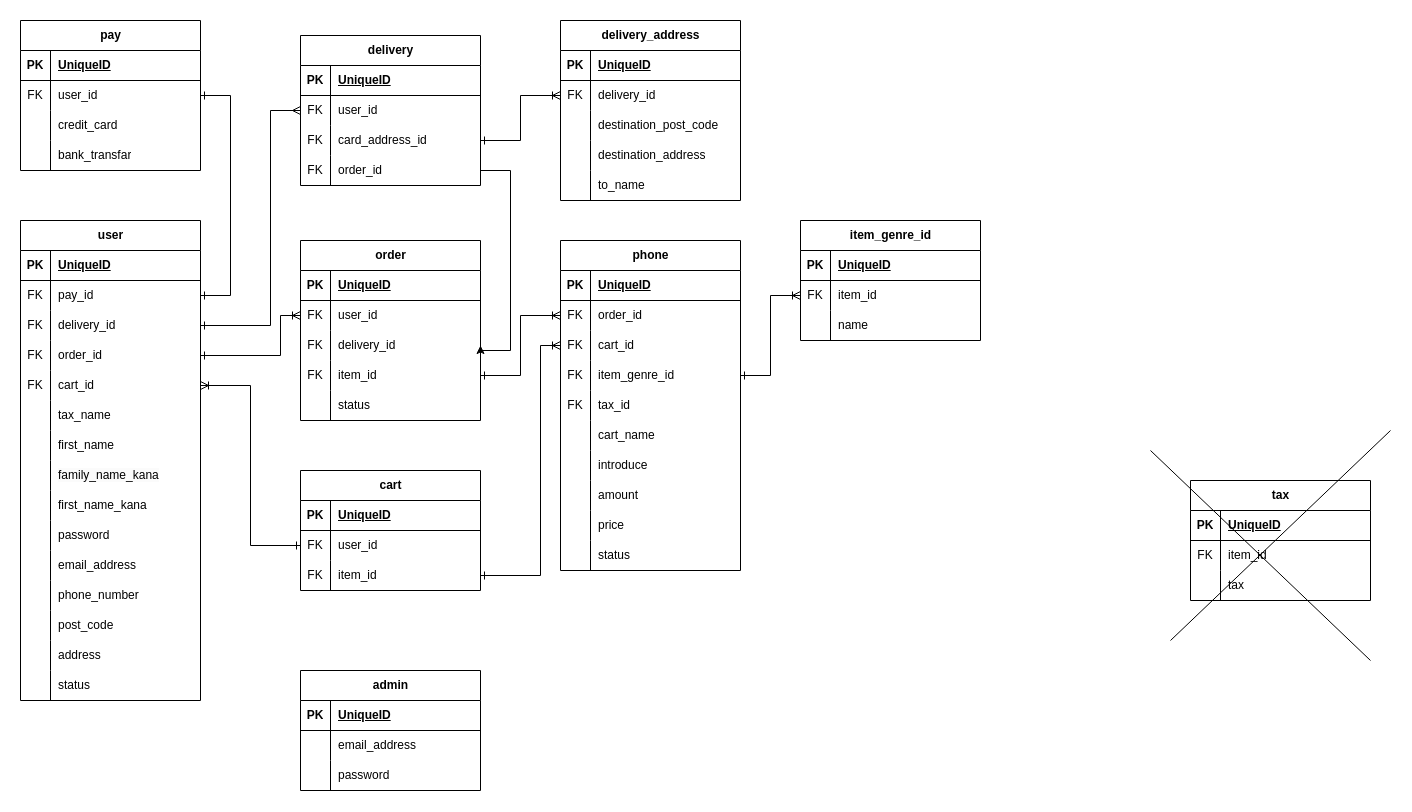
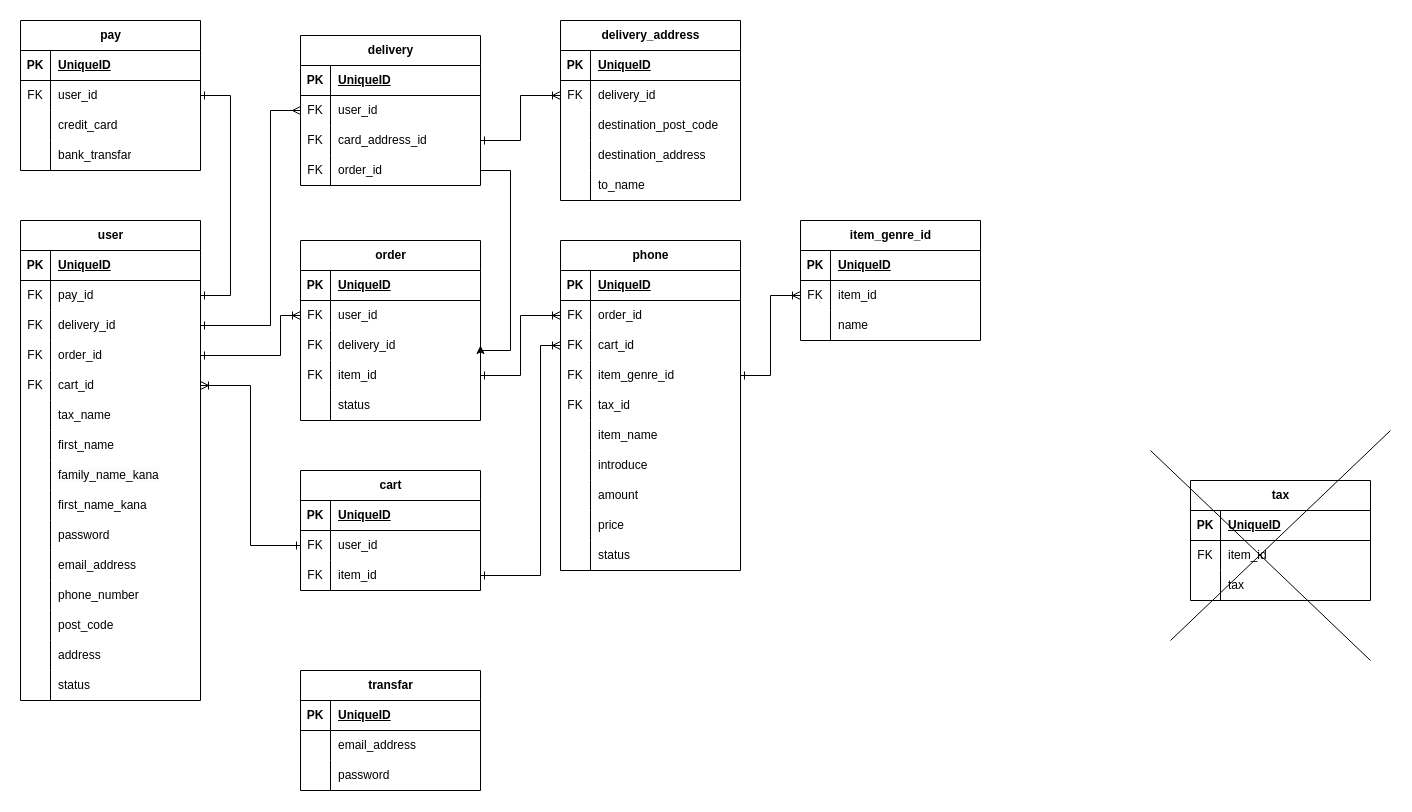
(629, 436) -> (627, 436)
(391, 686) -> (391, 686)
